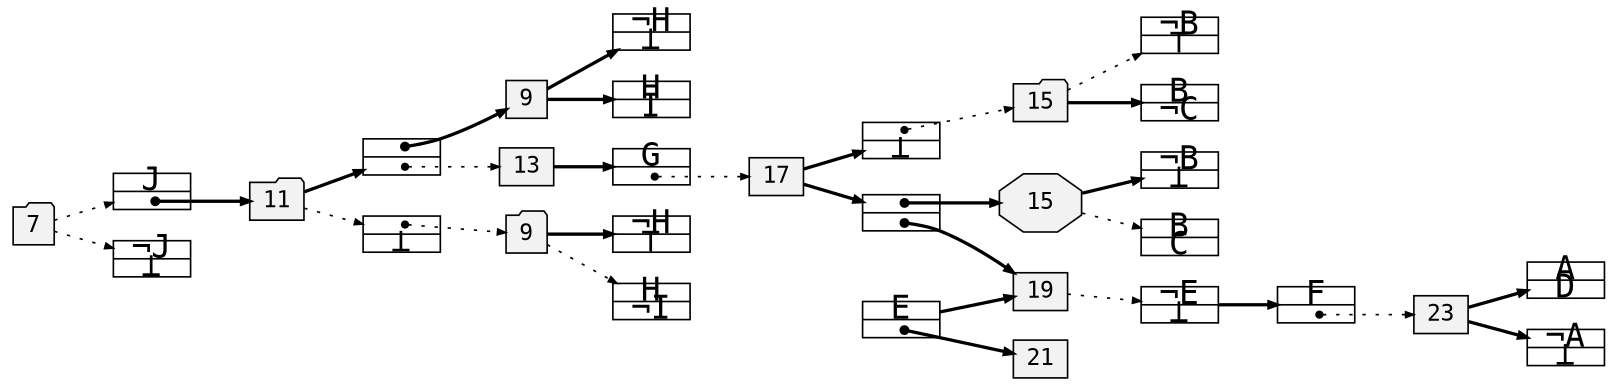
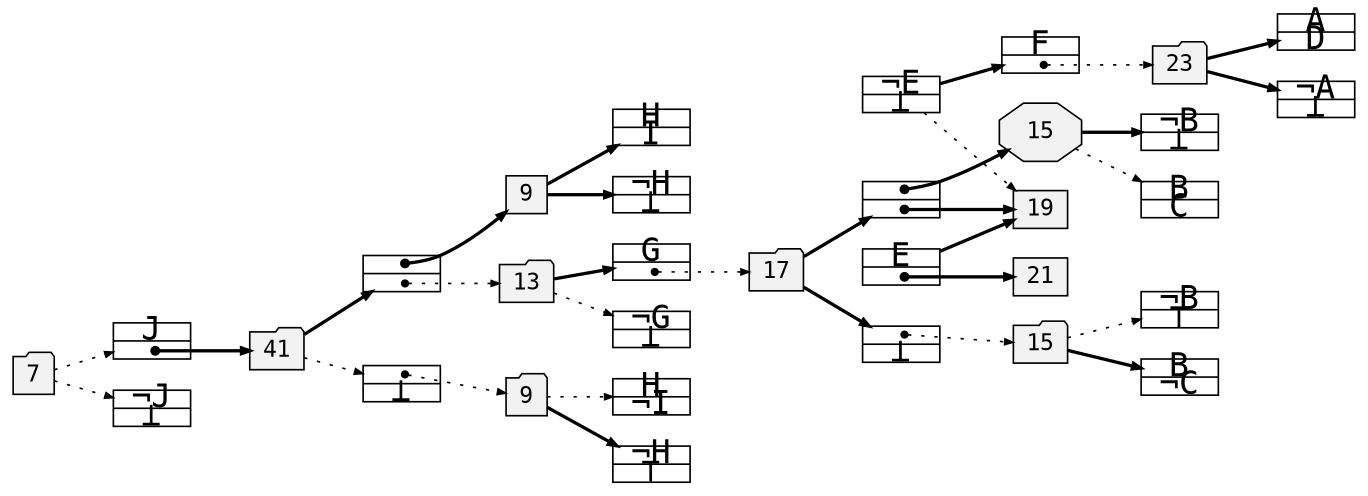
(527, 167) -> (527, 283)
(776, 177) -> (776, 272)
(277, 201) -> (277, 351)
(1100, 297) -> (966, 149)
(1441, 315) -> (1180, 65)
none -> (651, 329)
